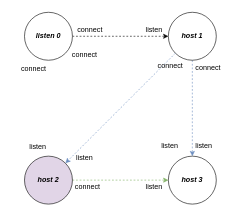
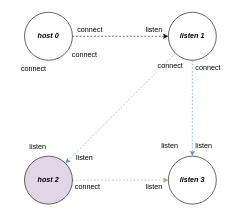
(48, 36) -> (48, 36)
(192, 36) -> (192, 36)
(192, 180) -> (192, 180)
